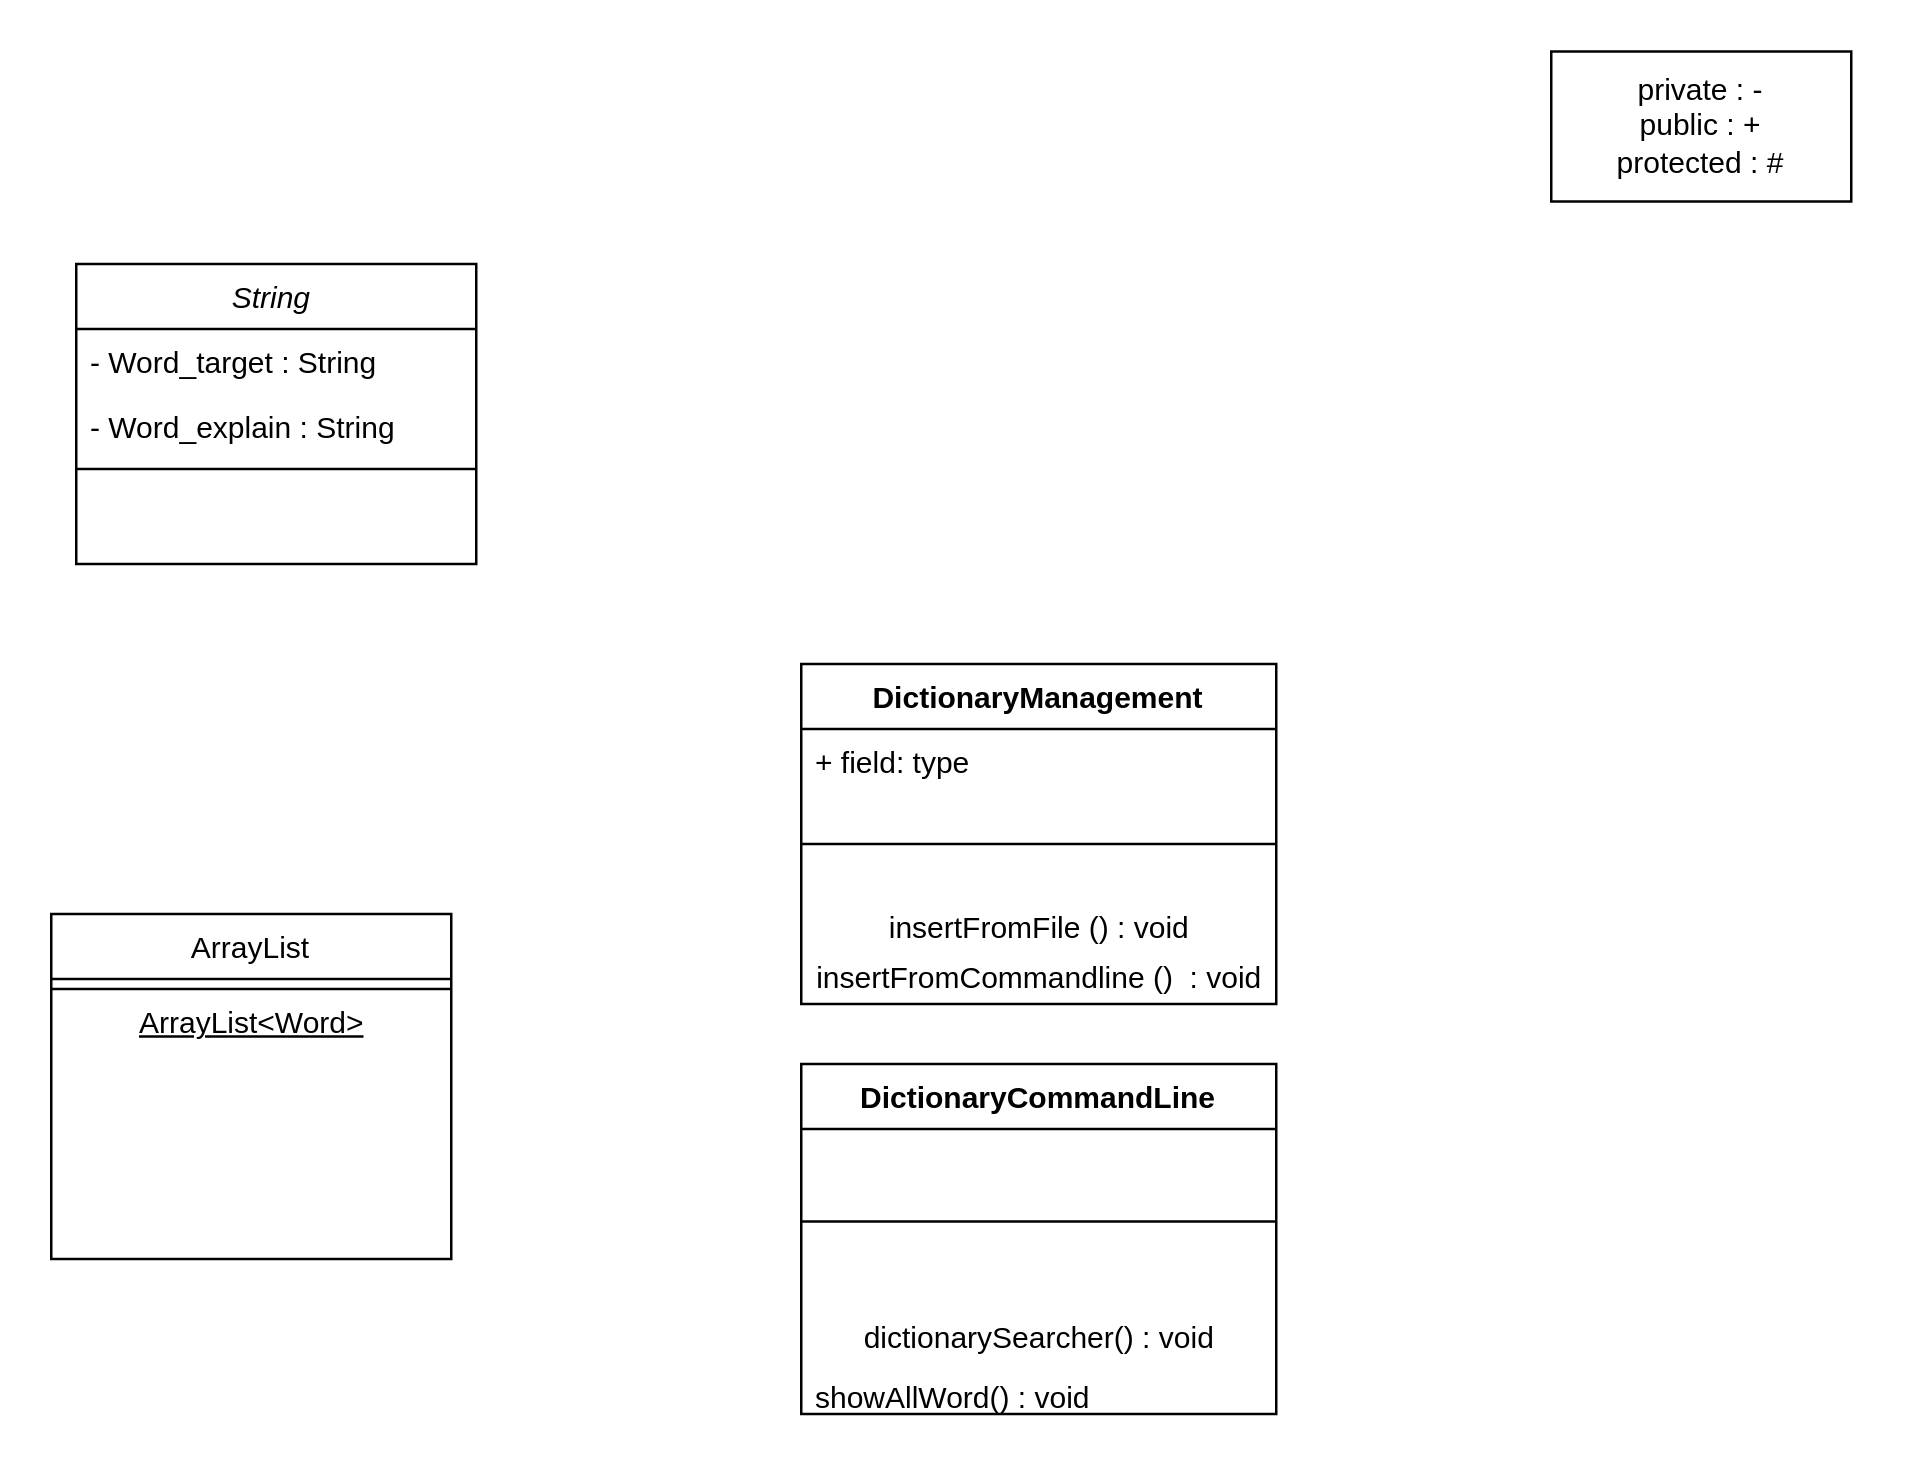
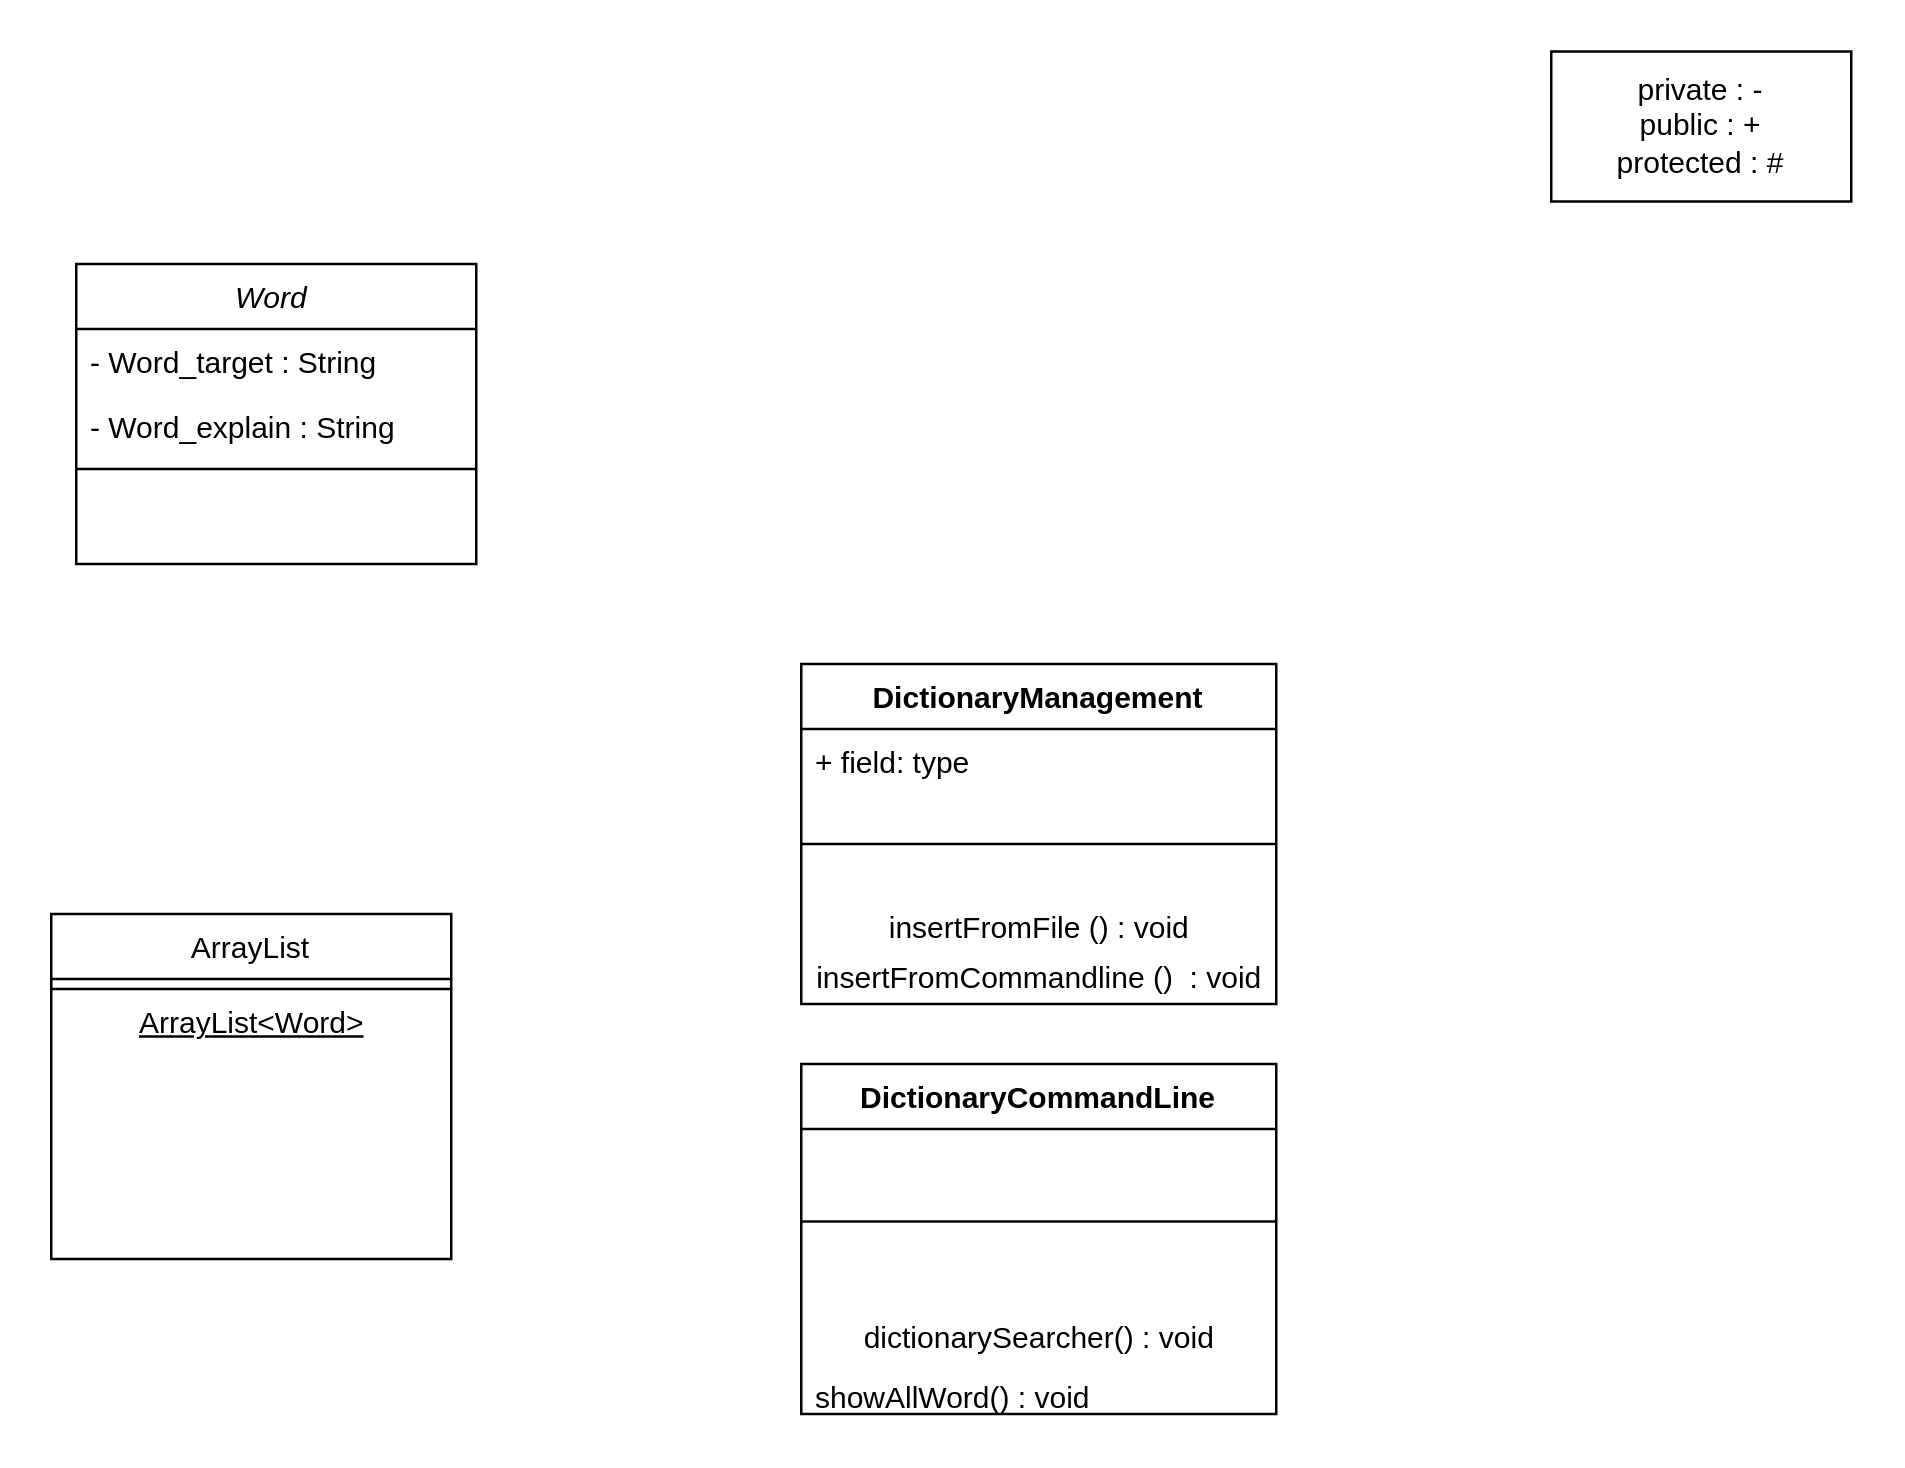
(275, 298) -> (275, 298)
